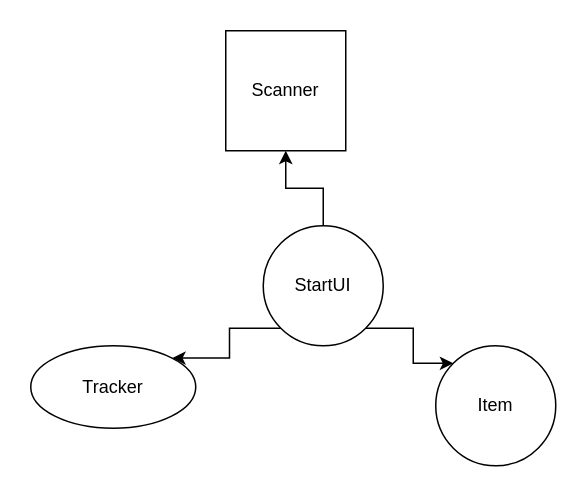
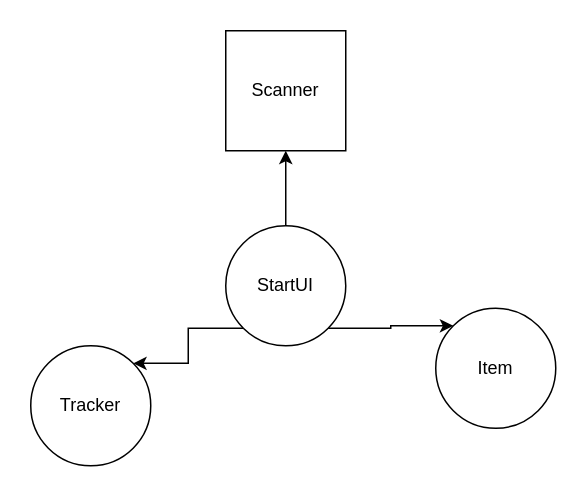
(323, 286) -> (286, 286)
(113, 387) -> (91, 406)
(496, 406) -> (496, 368)
